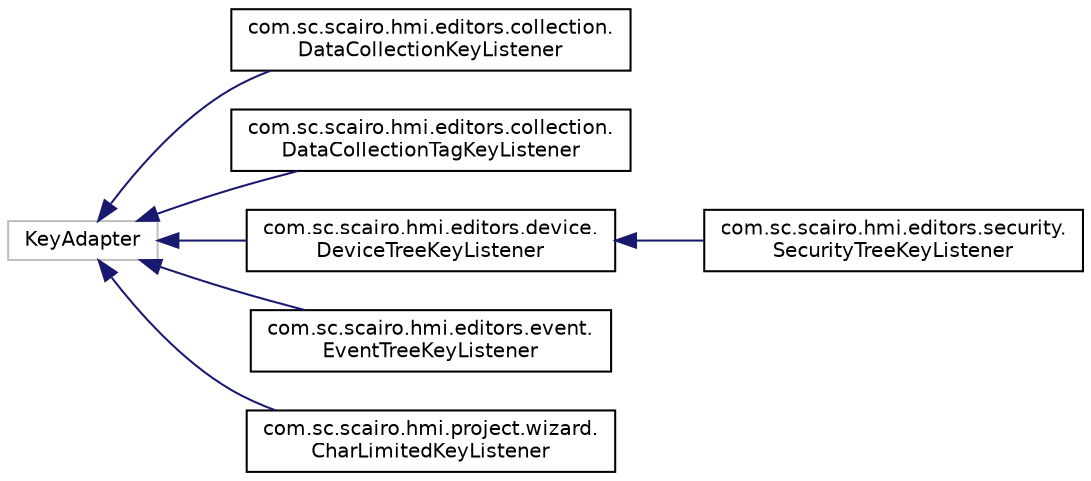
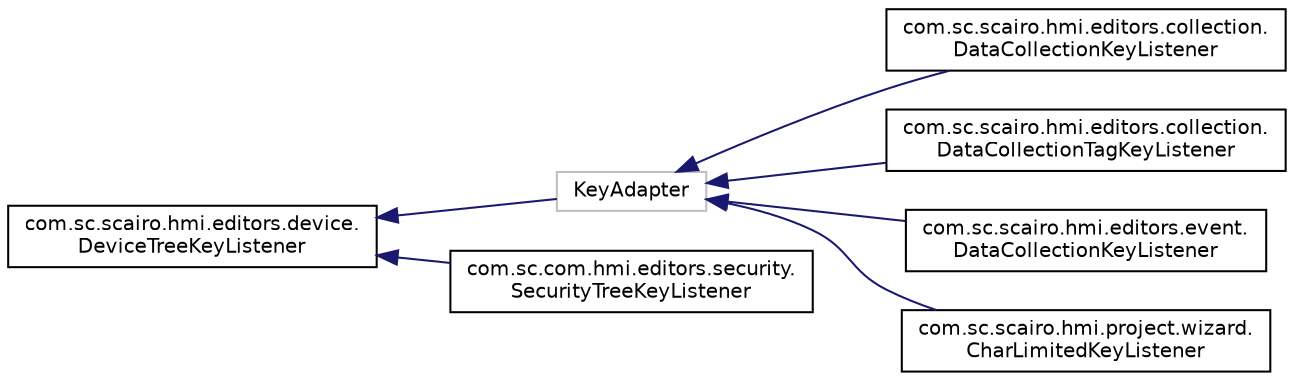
(212, 241) -> (477, 207)
(894, 241) -> (632, 281)
(431, 341) -> (1086, 241)
